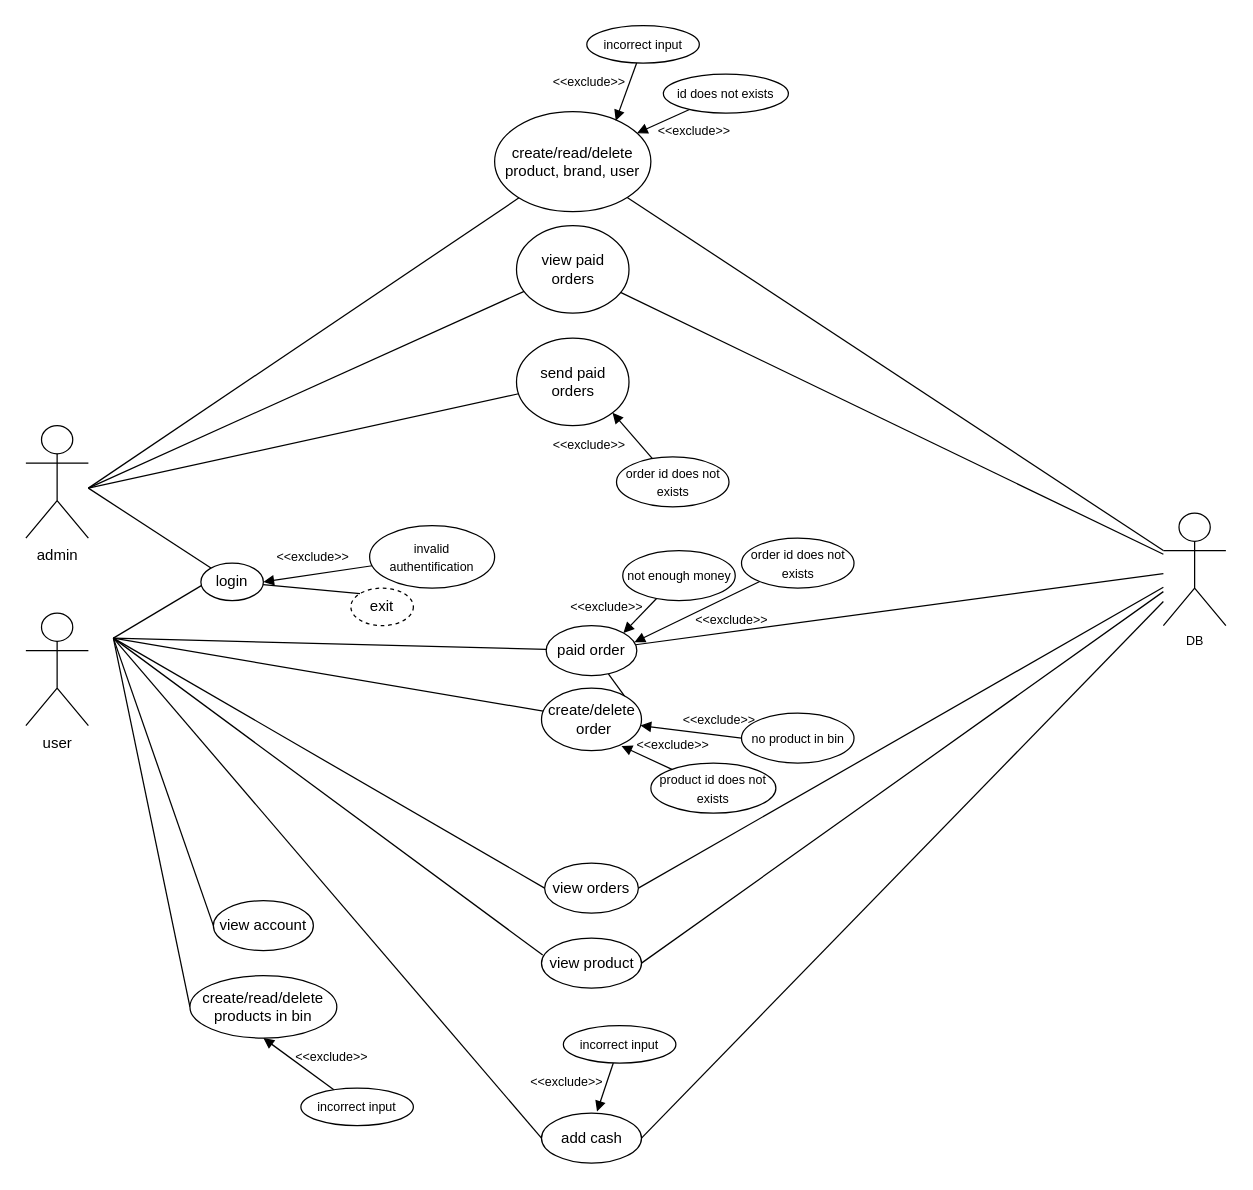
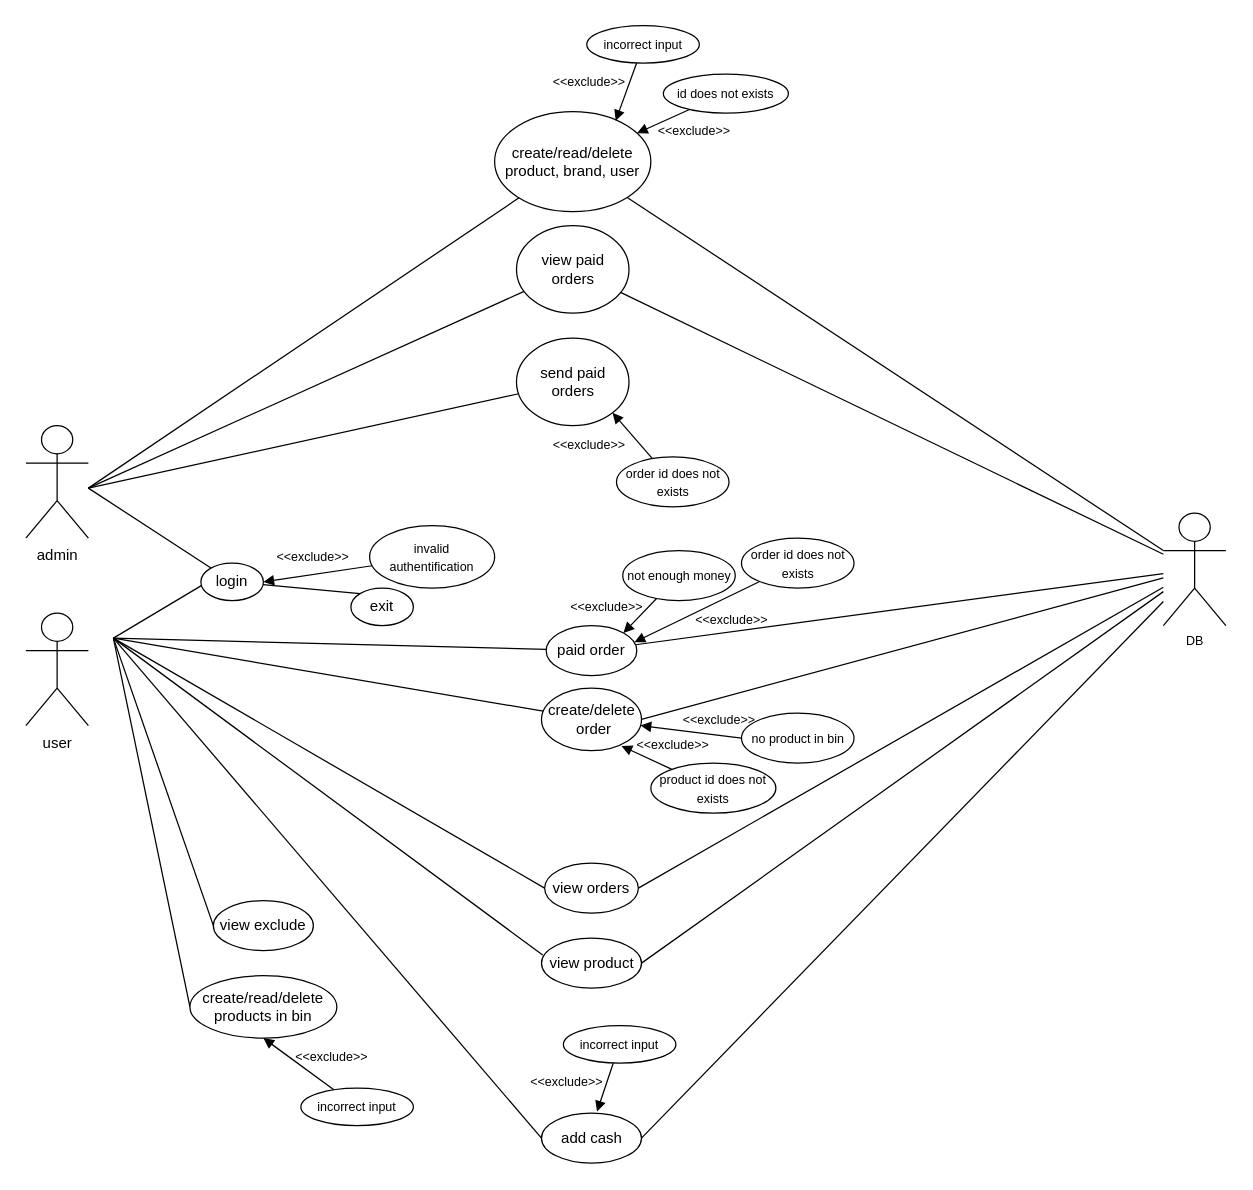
(382, 607) -> (382, 607)
(616, 685) -> (902, 649)
(263, 926) -> (263, 926)
